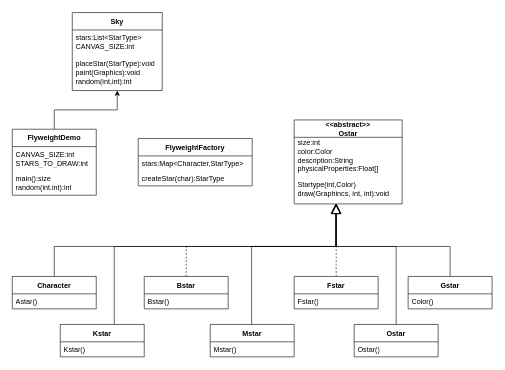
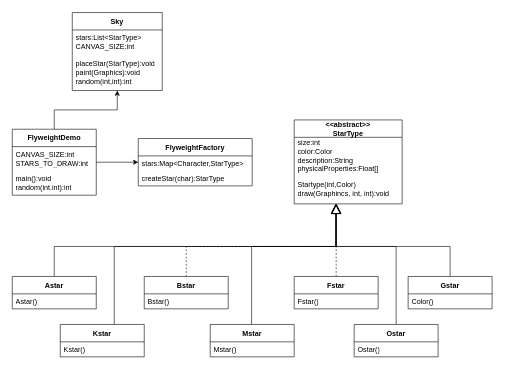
(348, 129) -> (348, 129)
none -> (132, 162)
(50, 183) -> (50, 183)
(54, 285) -> (54, 285)
